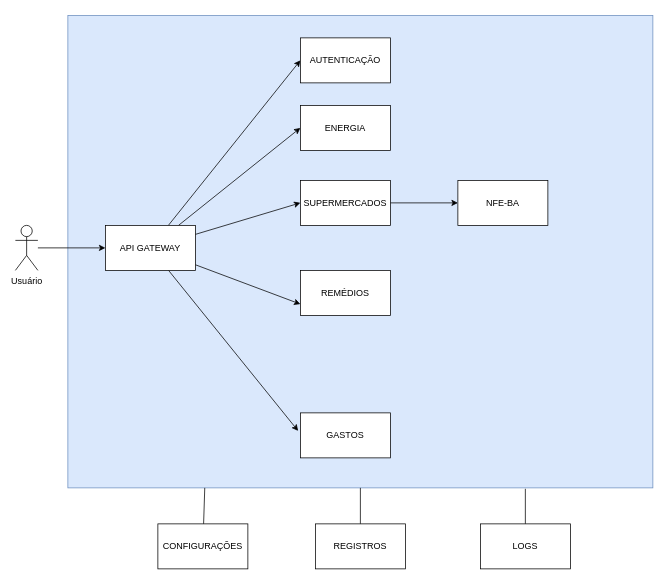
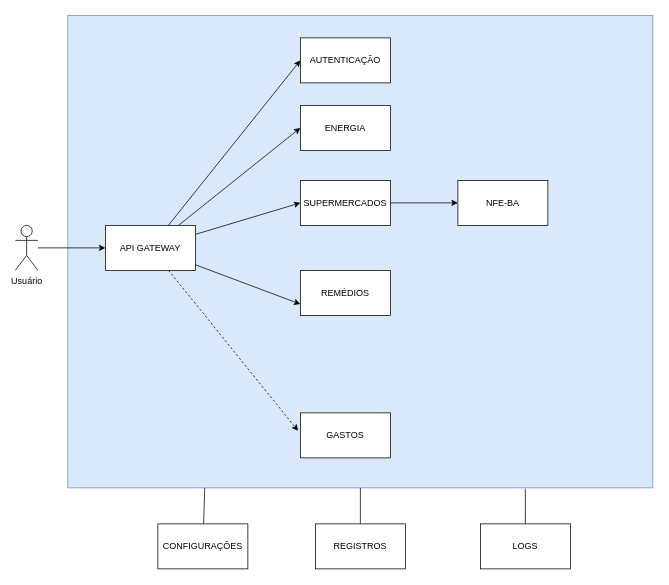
(232, 348) -> (232, 348)
